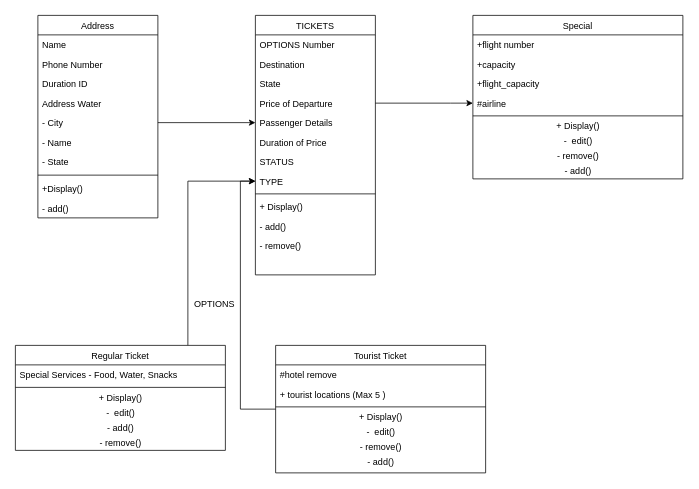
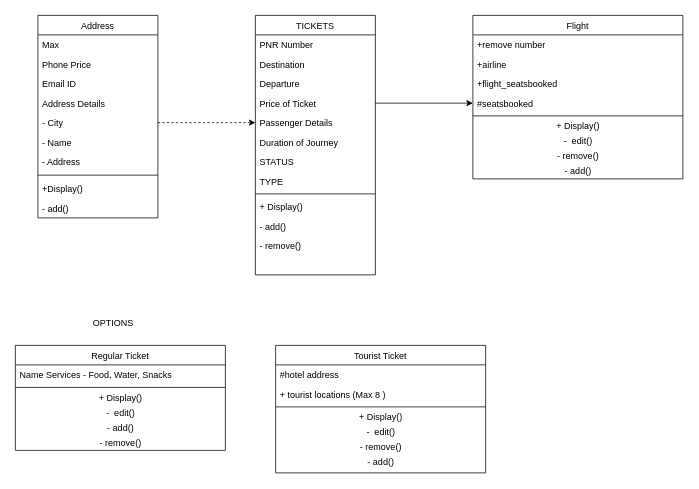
(578, 26) -> (578, 26)
(52, 45) -> (50, 45)
(294, 45) -> (284, 45)
(509, 45) -> (511, 45)
(71, 65) -> (67, 65)
(499, 65) -> (494, 65)
(67, 84) -> (59, 84)
(272, 84) -> (282, 84)
(514, 84) -> (523, 84)
(74, 104) -> (76, 104)
(301, 104) -> (293, 104)
(494, 104) -> (507, 104)
(203, 123) -> (203, 123)
(298, 143) -> (304, 143)
(58, 162) -> (64, 162)
(188, 181) -> none
(240, 297) -> none
(214, 304) -> (113, 323)
(104, 375) -> (98, 375)
(310, 375) -> (313, 375)
(341, 395) -> (341, 395)
